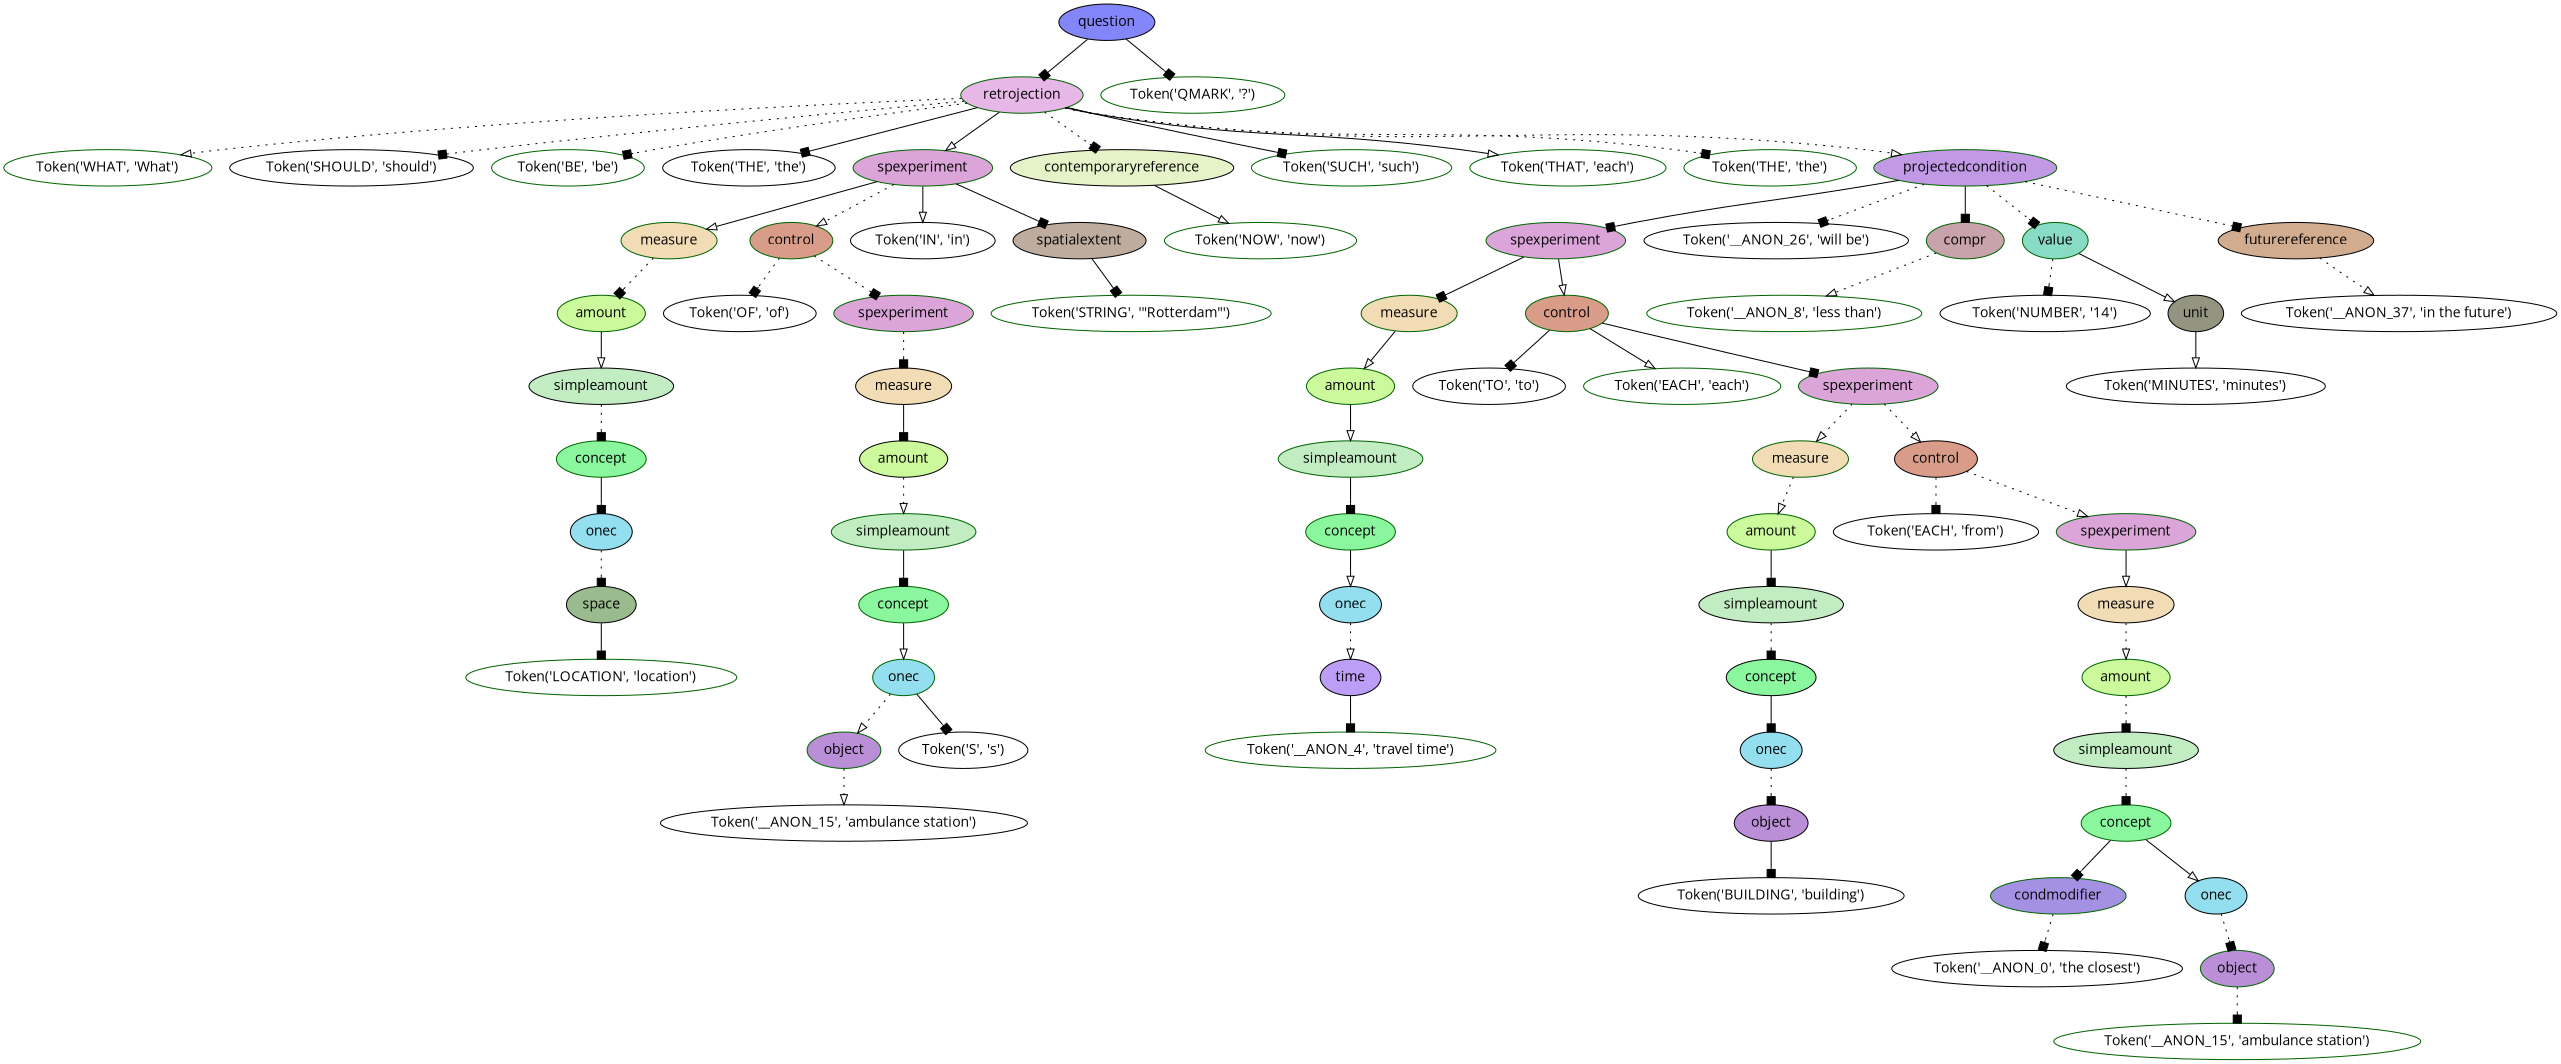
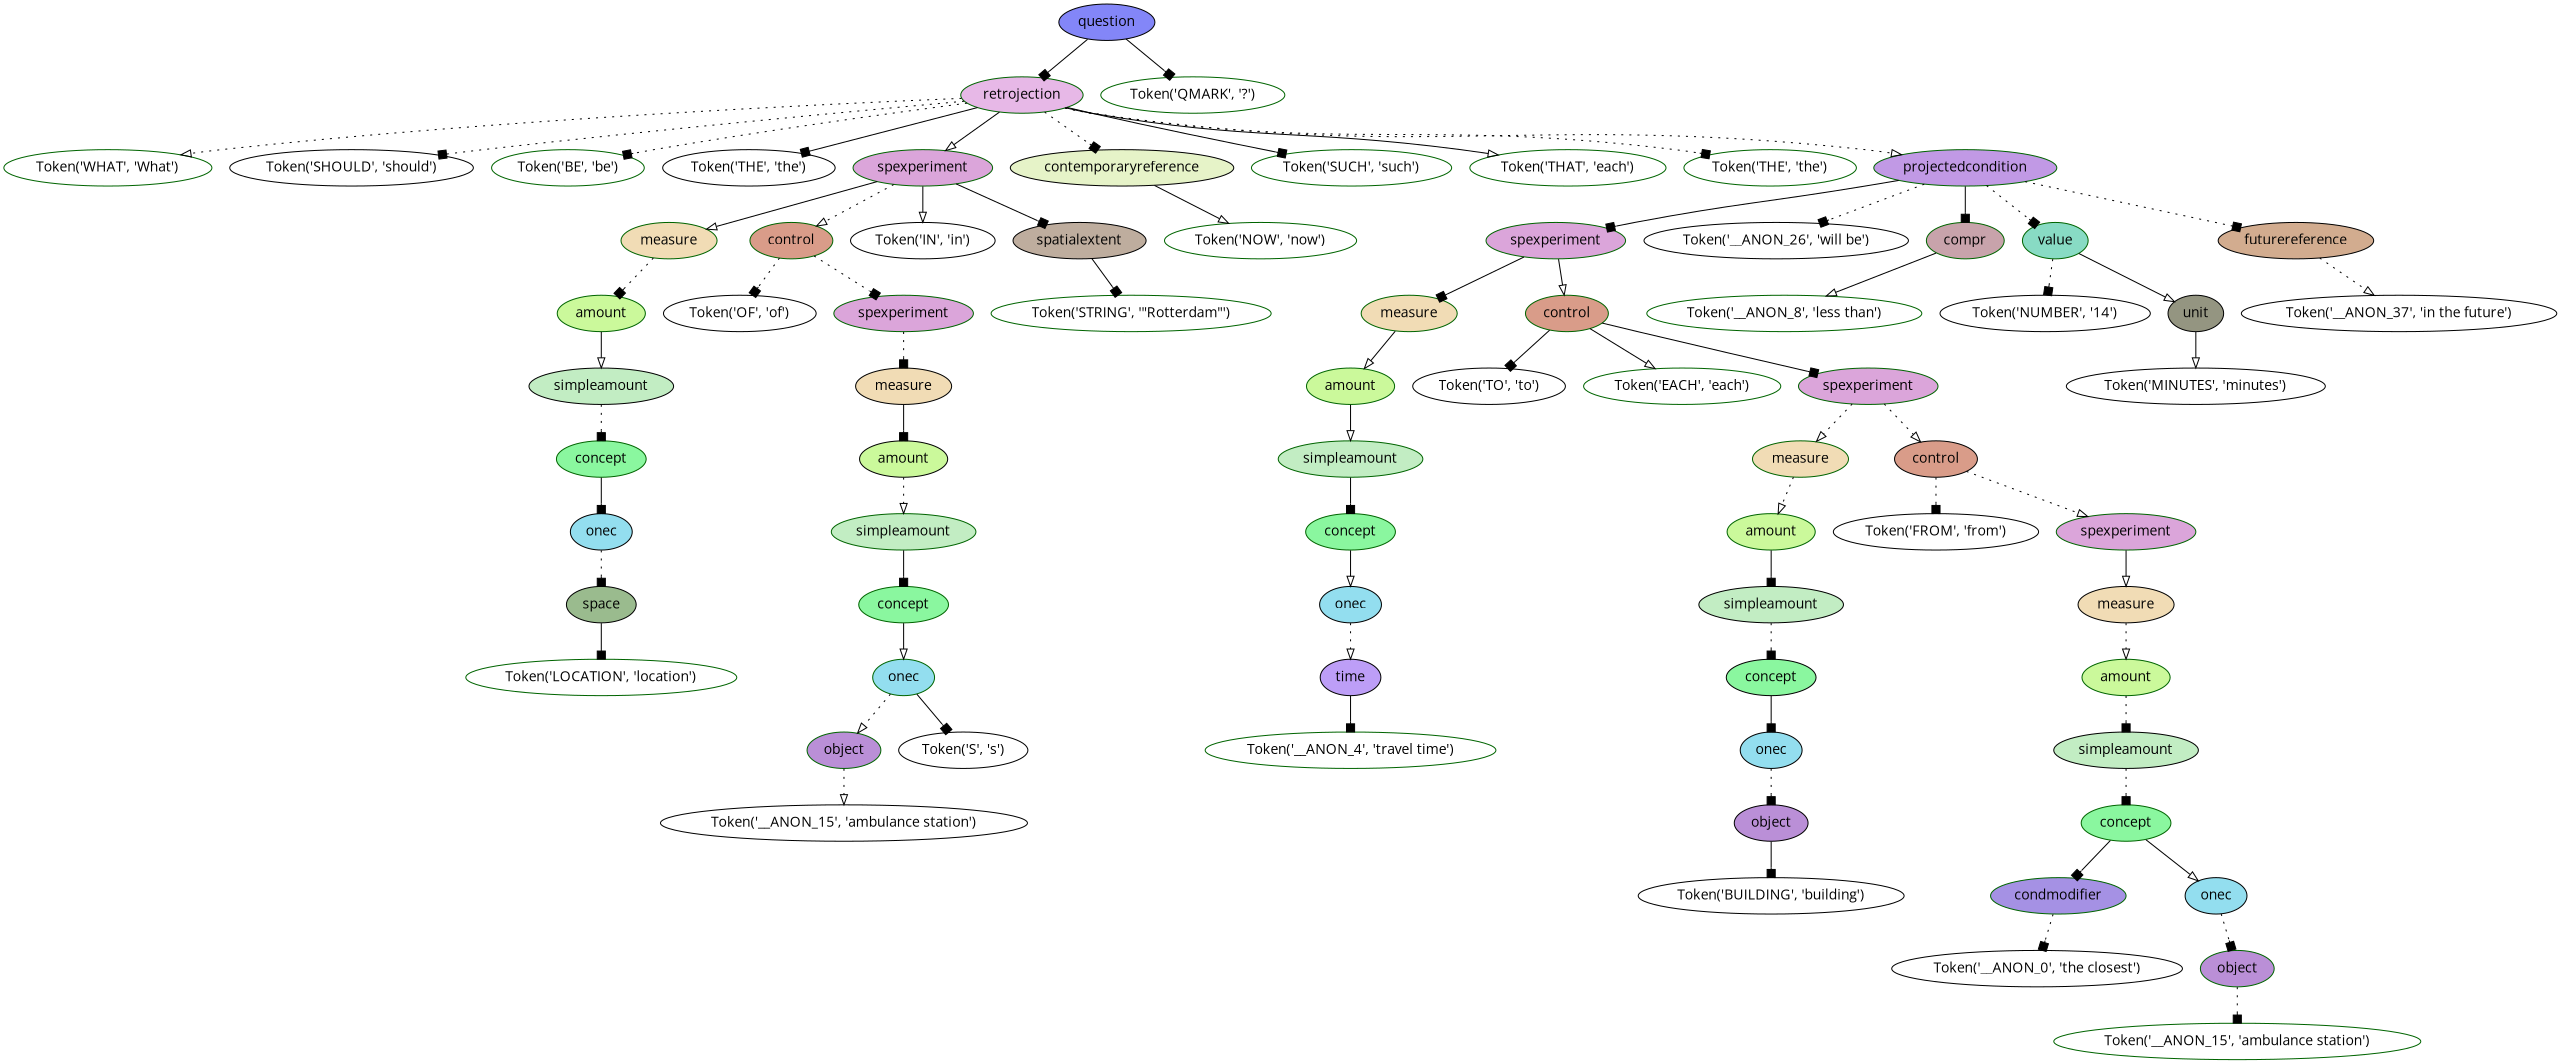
(1886, 273) -> (1886, 273)
(1936, 532) -> (1936, 532)
